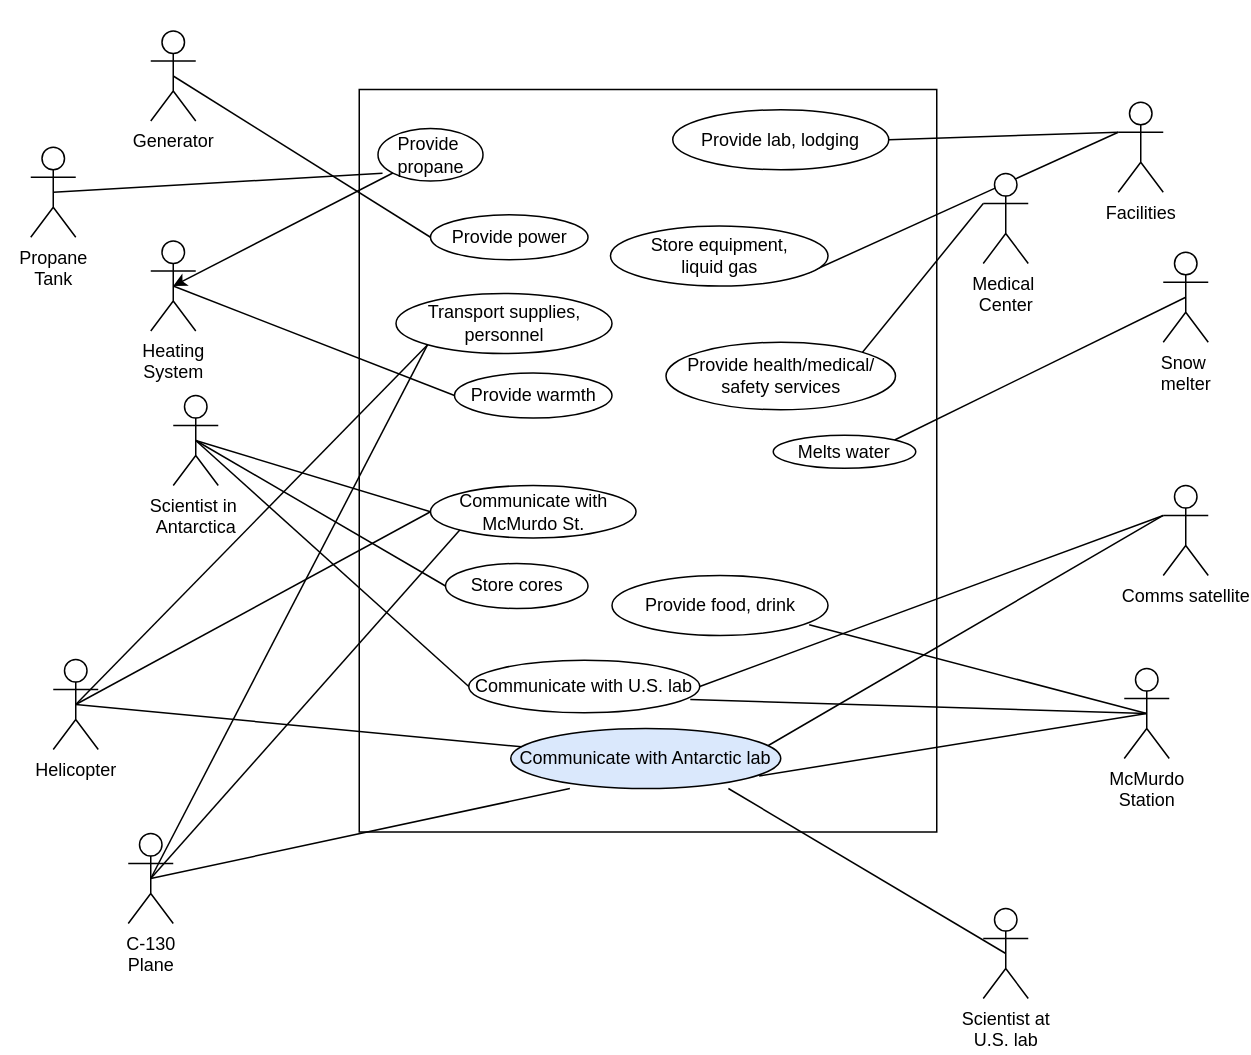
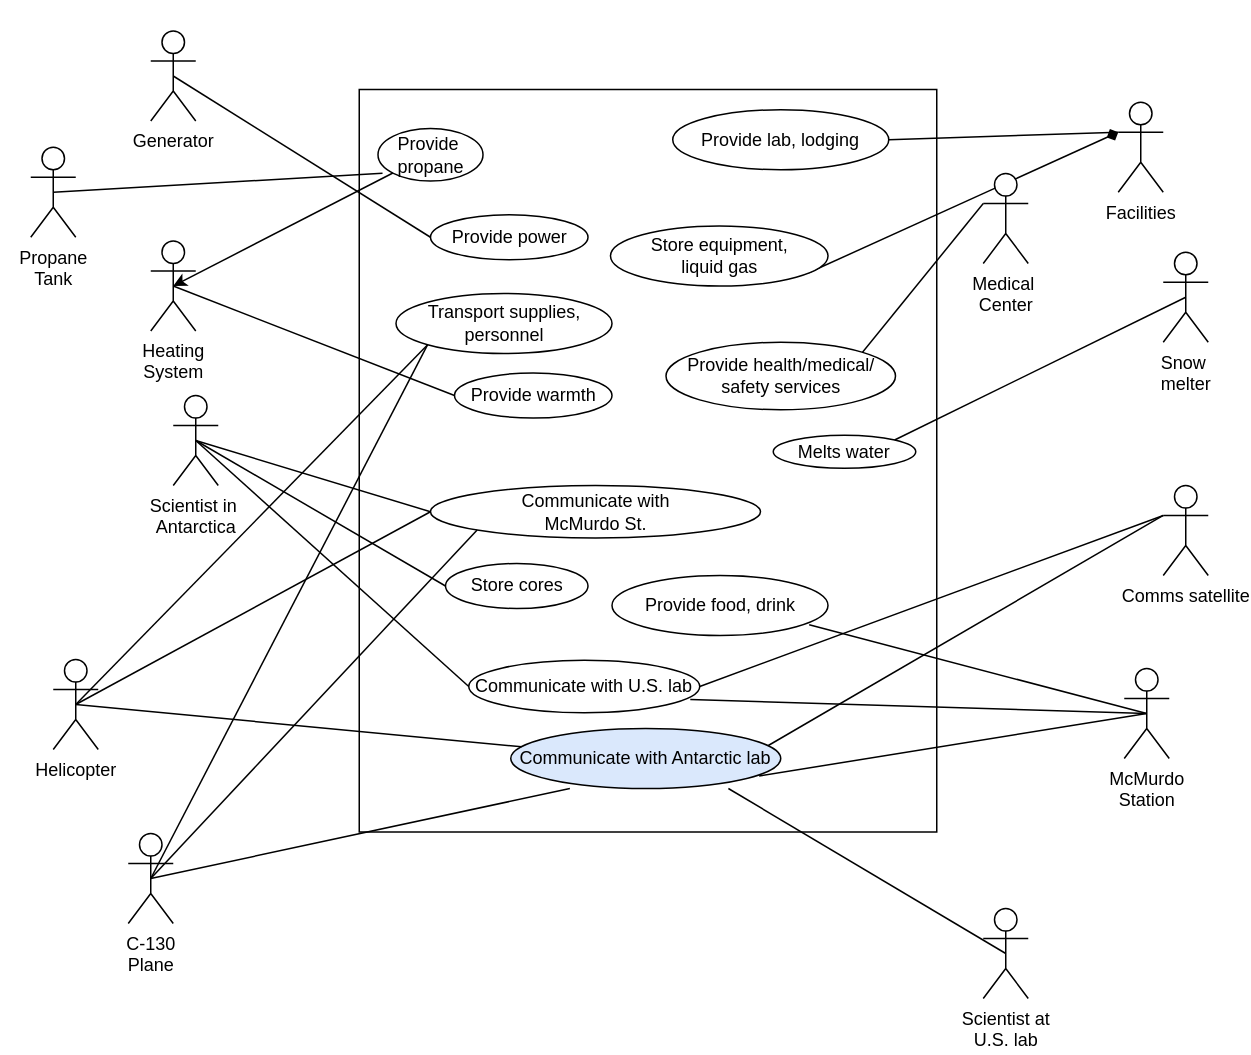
(1110, 136) -> (1107, 137)
(533, 512) -> (596, 512)
